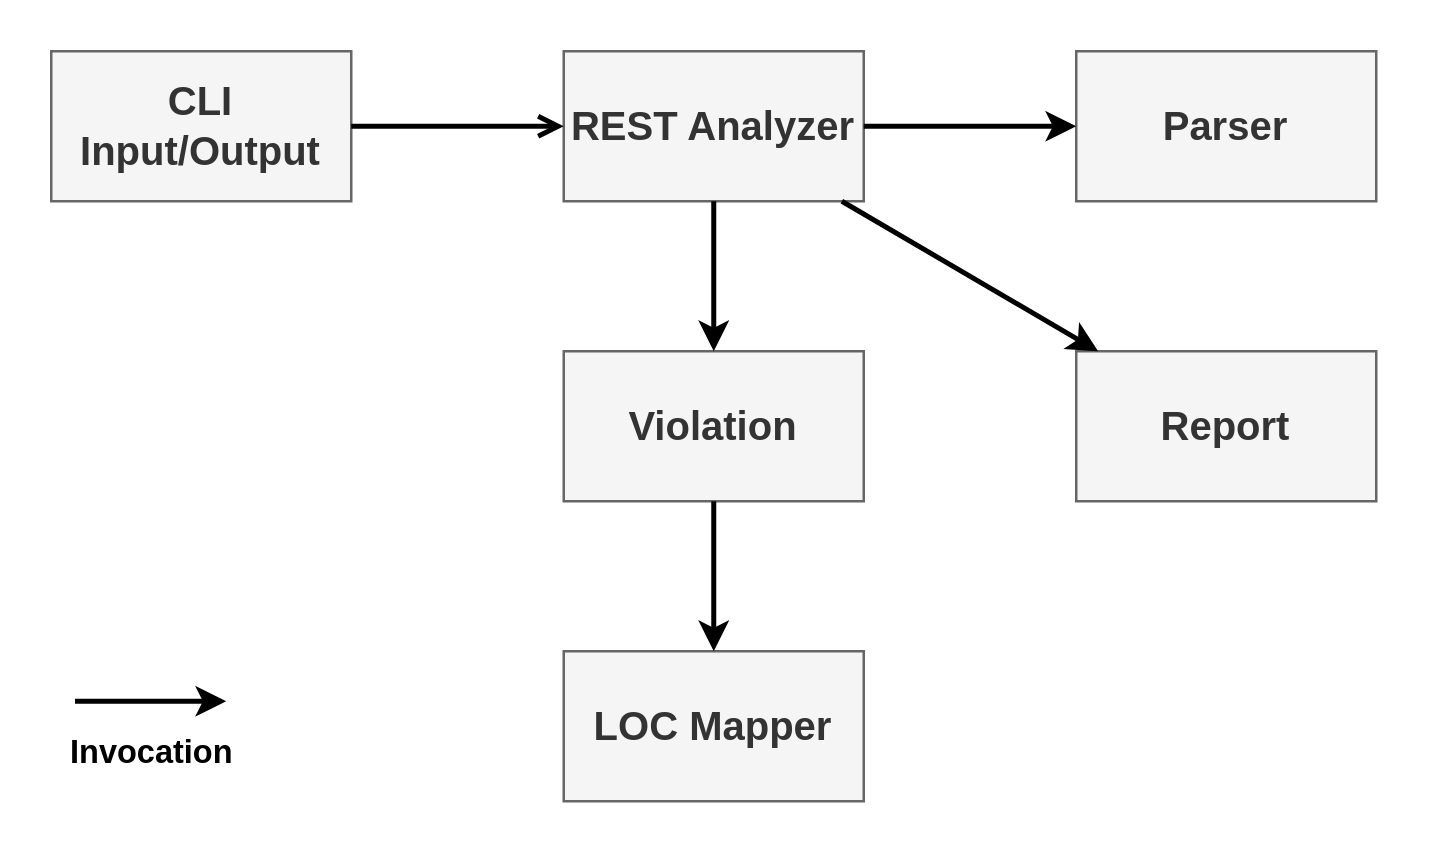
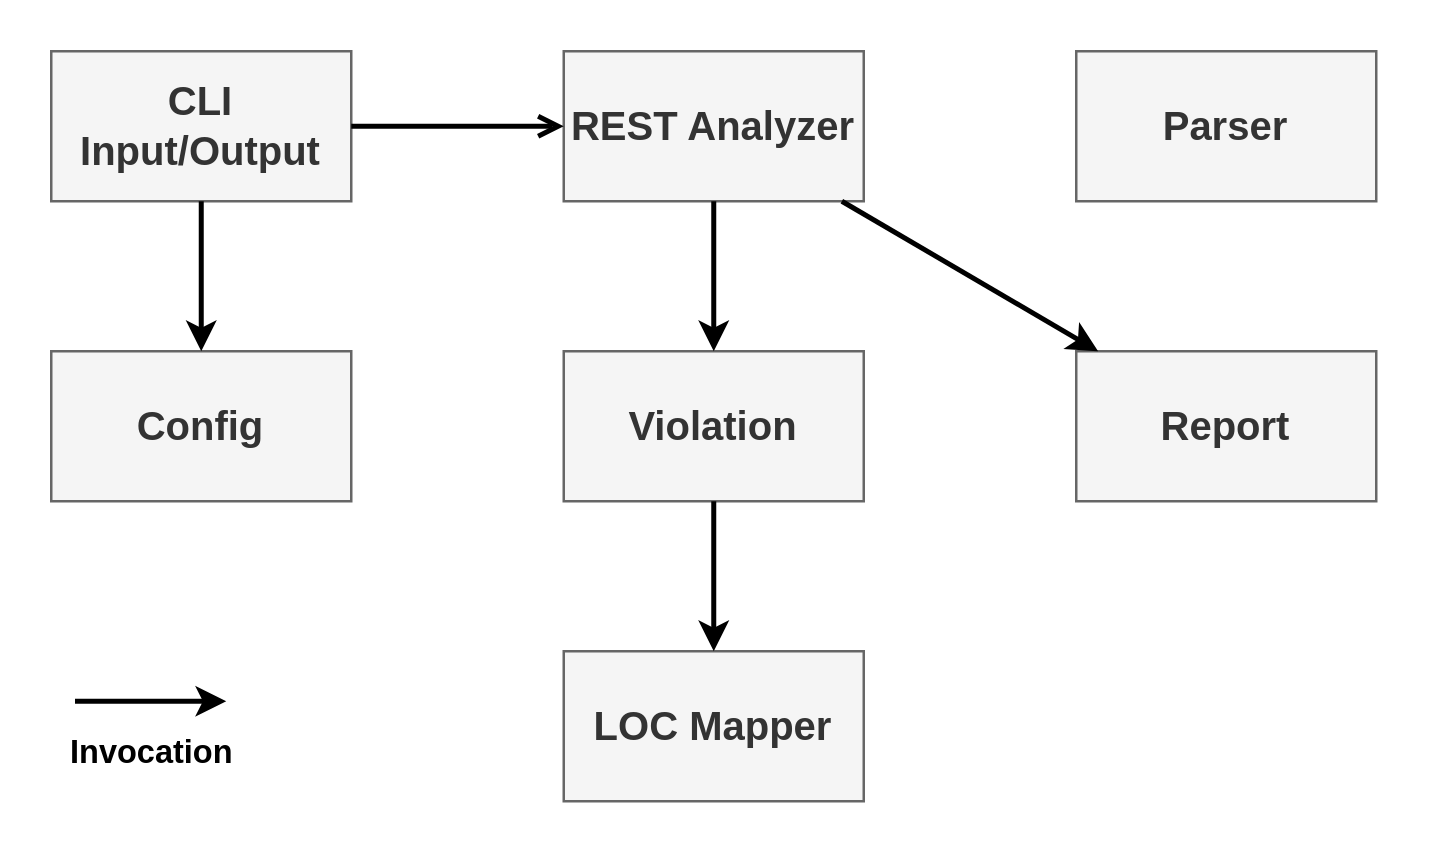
(959, 126) -> none
none -> (201, 265)
none -> (201, 426)
